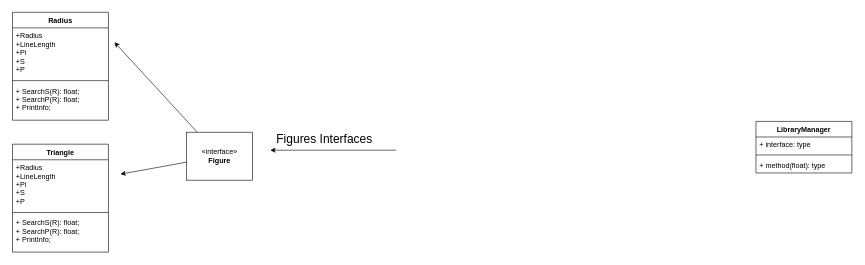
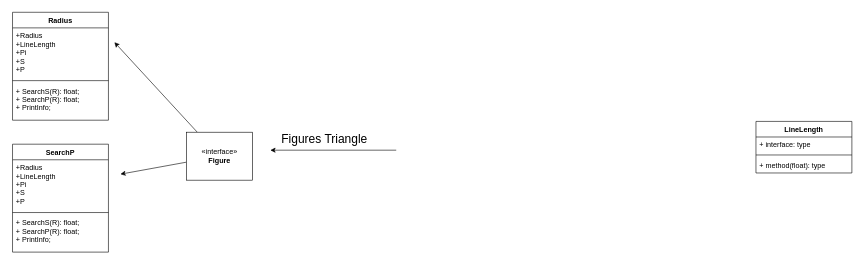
(804, 130) -> (804, 130)
(325, 138) -> (325, 138)
(60, 152) -> (60, 152)
